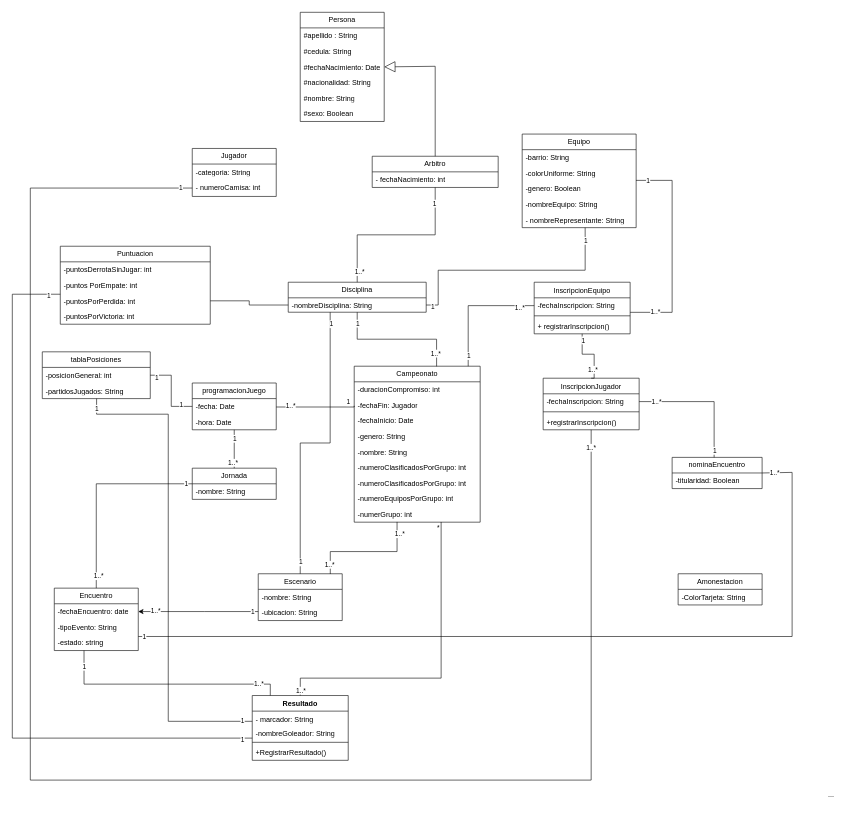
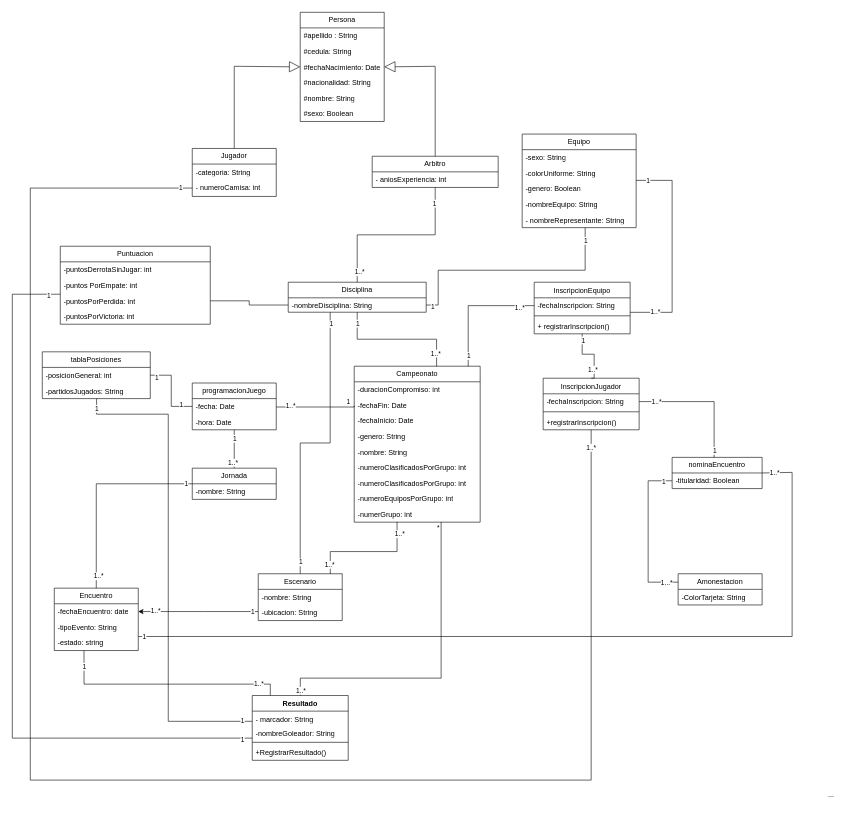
none -> (234, 79)
(552, 158) -> (549, 158)
(415, 180) -> (416, 180)
(391, 406) -> (385, 406)
none -> (659, 481)
